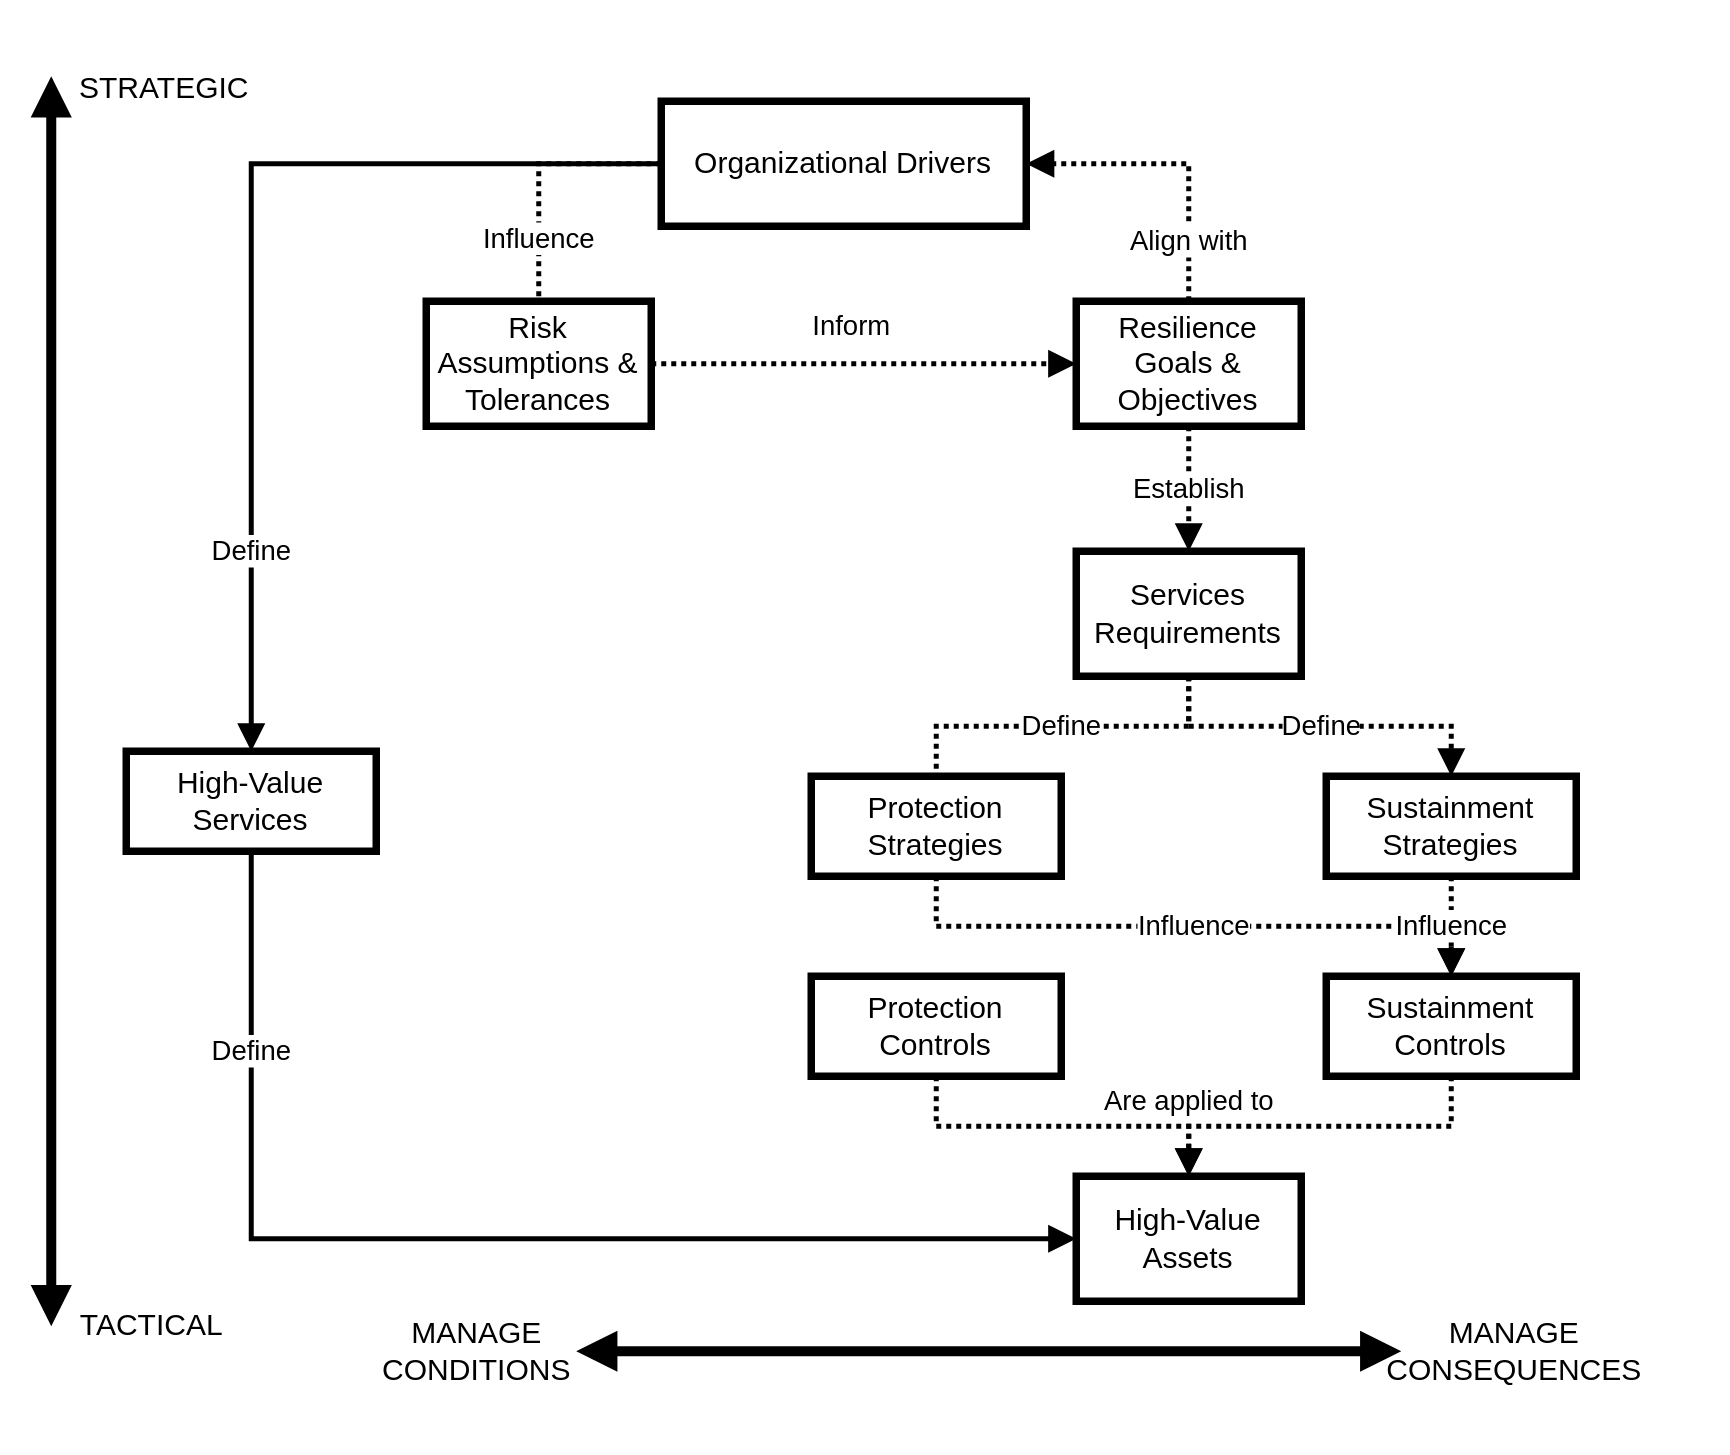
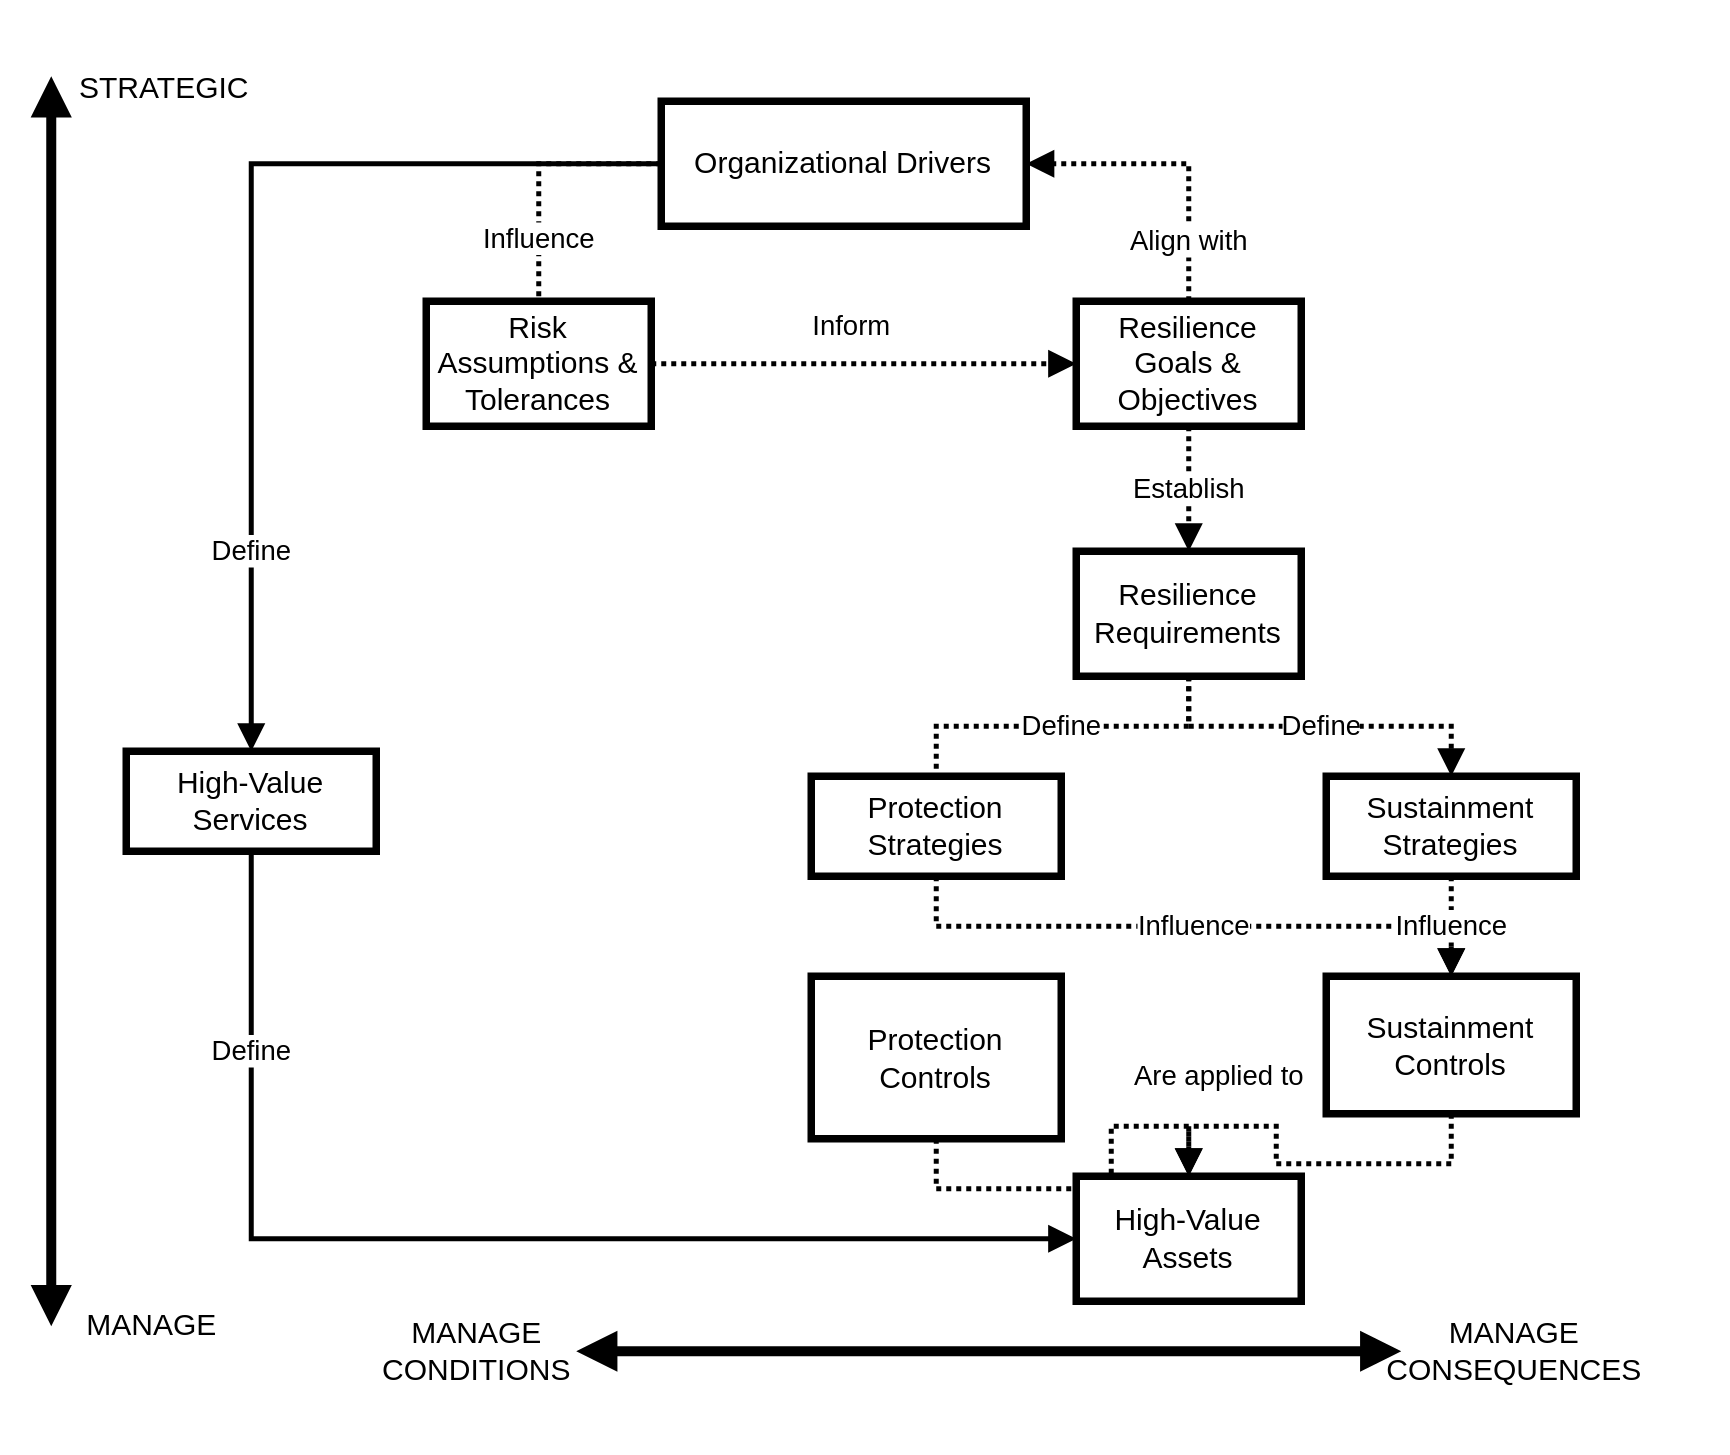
(1189, 614) -> (1189, 614)
(936, 1026) -> (936, 1058)
(1451, 1026) -> (1451, 1045)
(153, 1326) -> (153, 1326)
